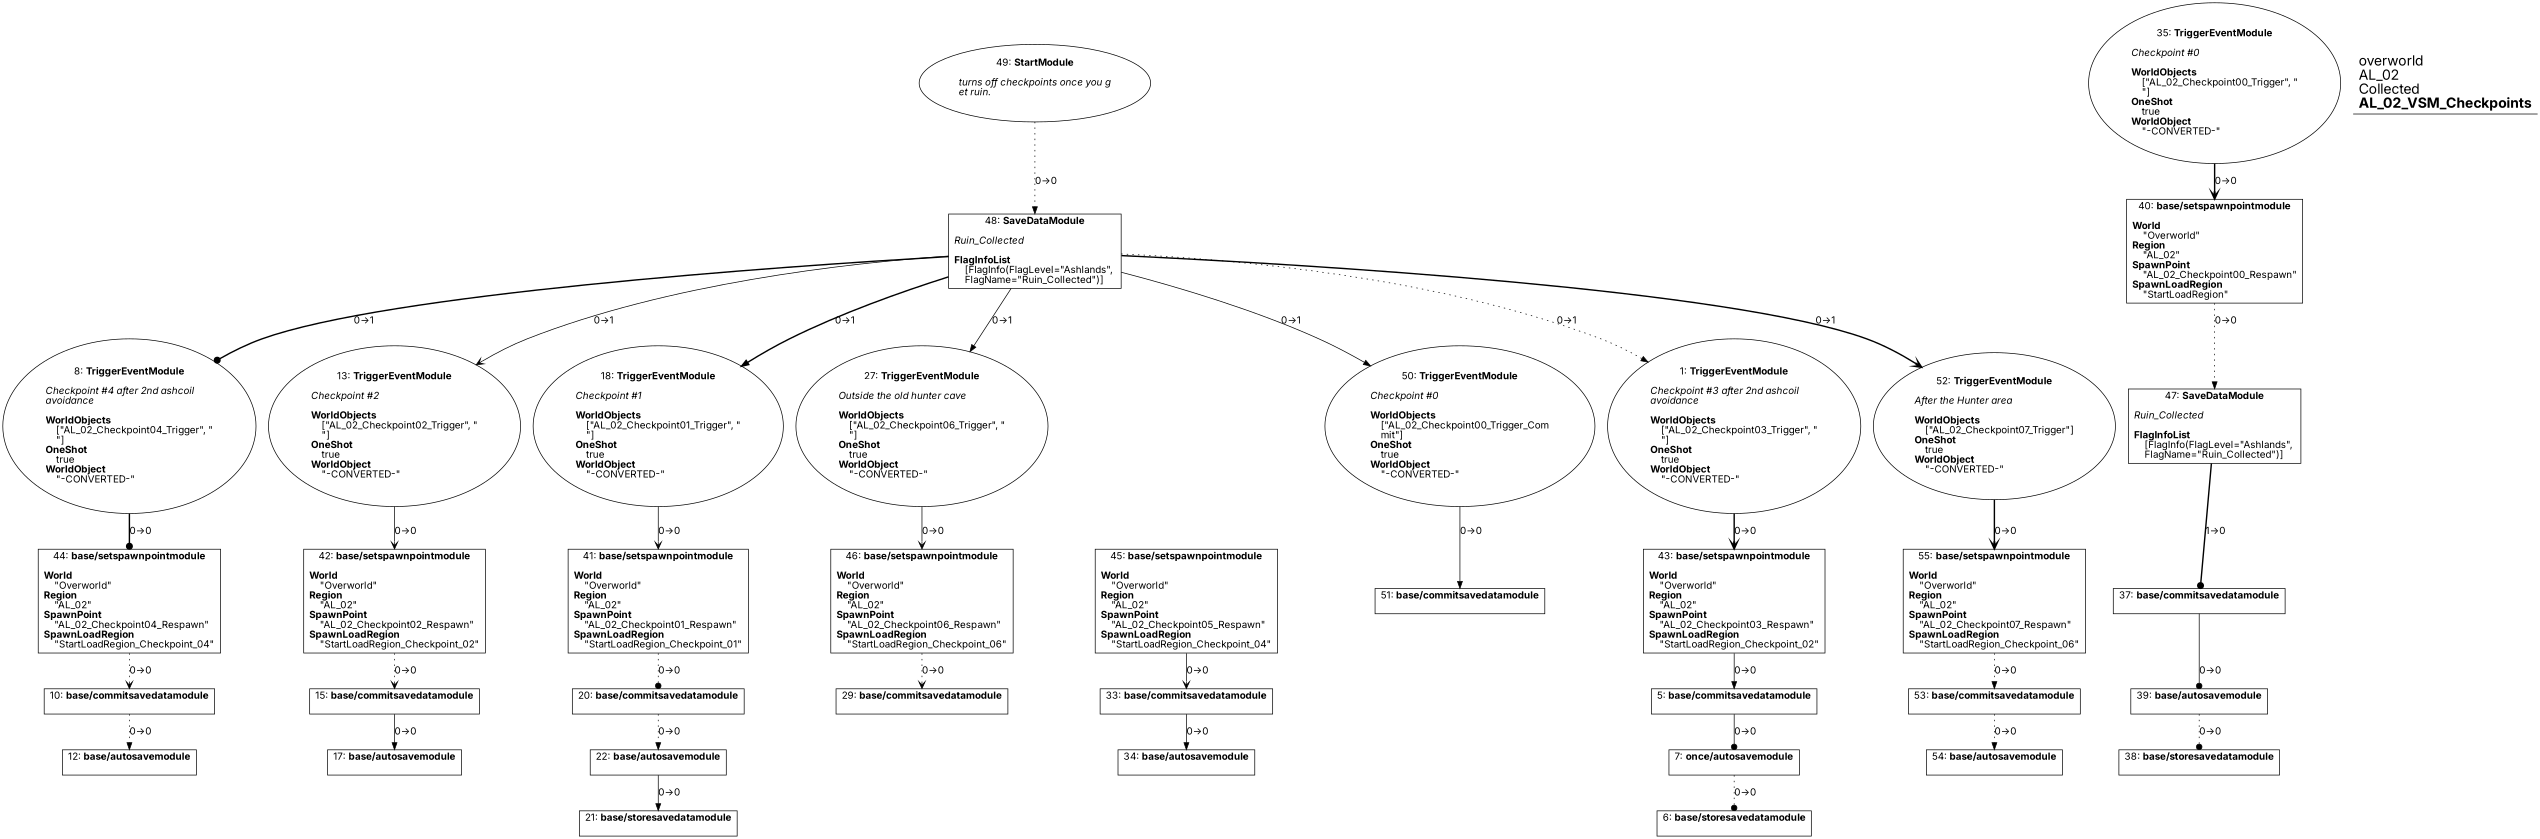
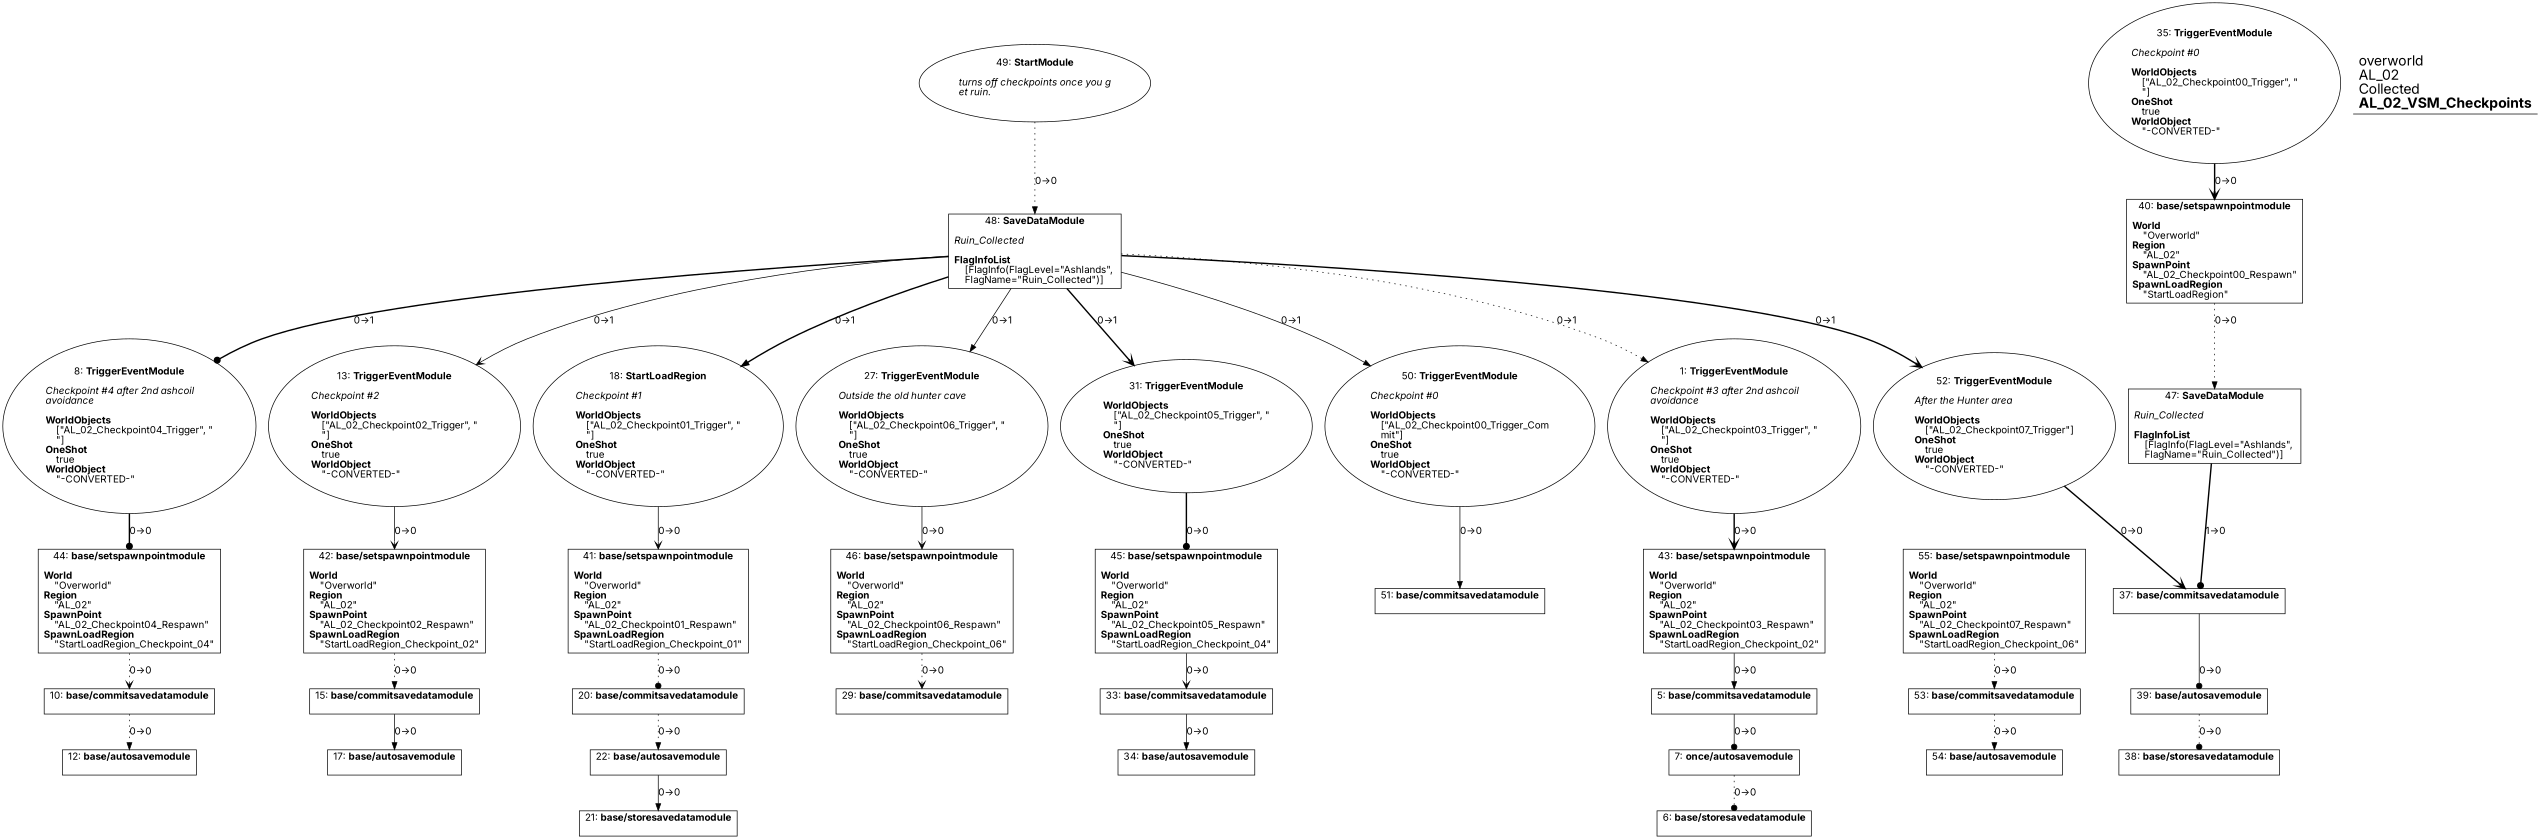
(666, 376) -> (666, 376)
none -> (1186, 426)
(1994, 521) -> (2122, 535)
(395, 667) -> (395, 667)
